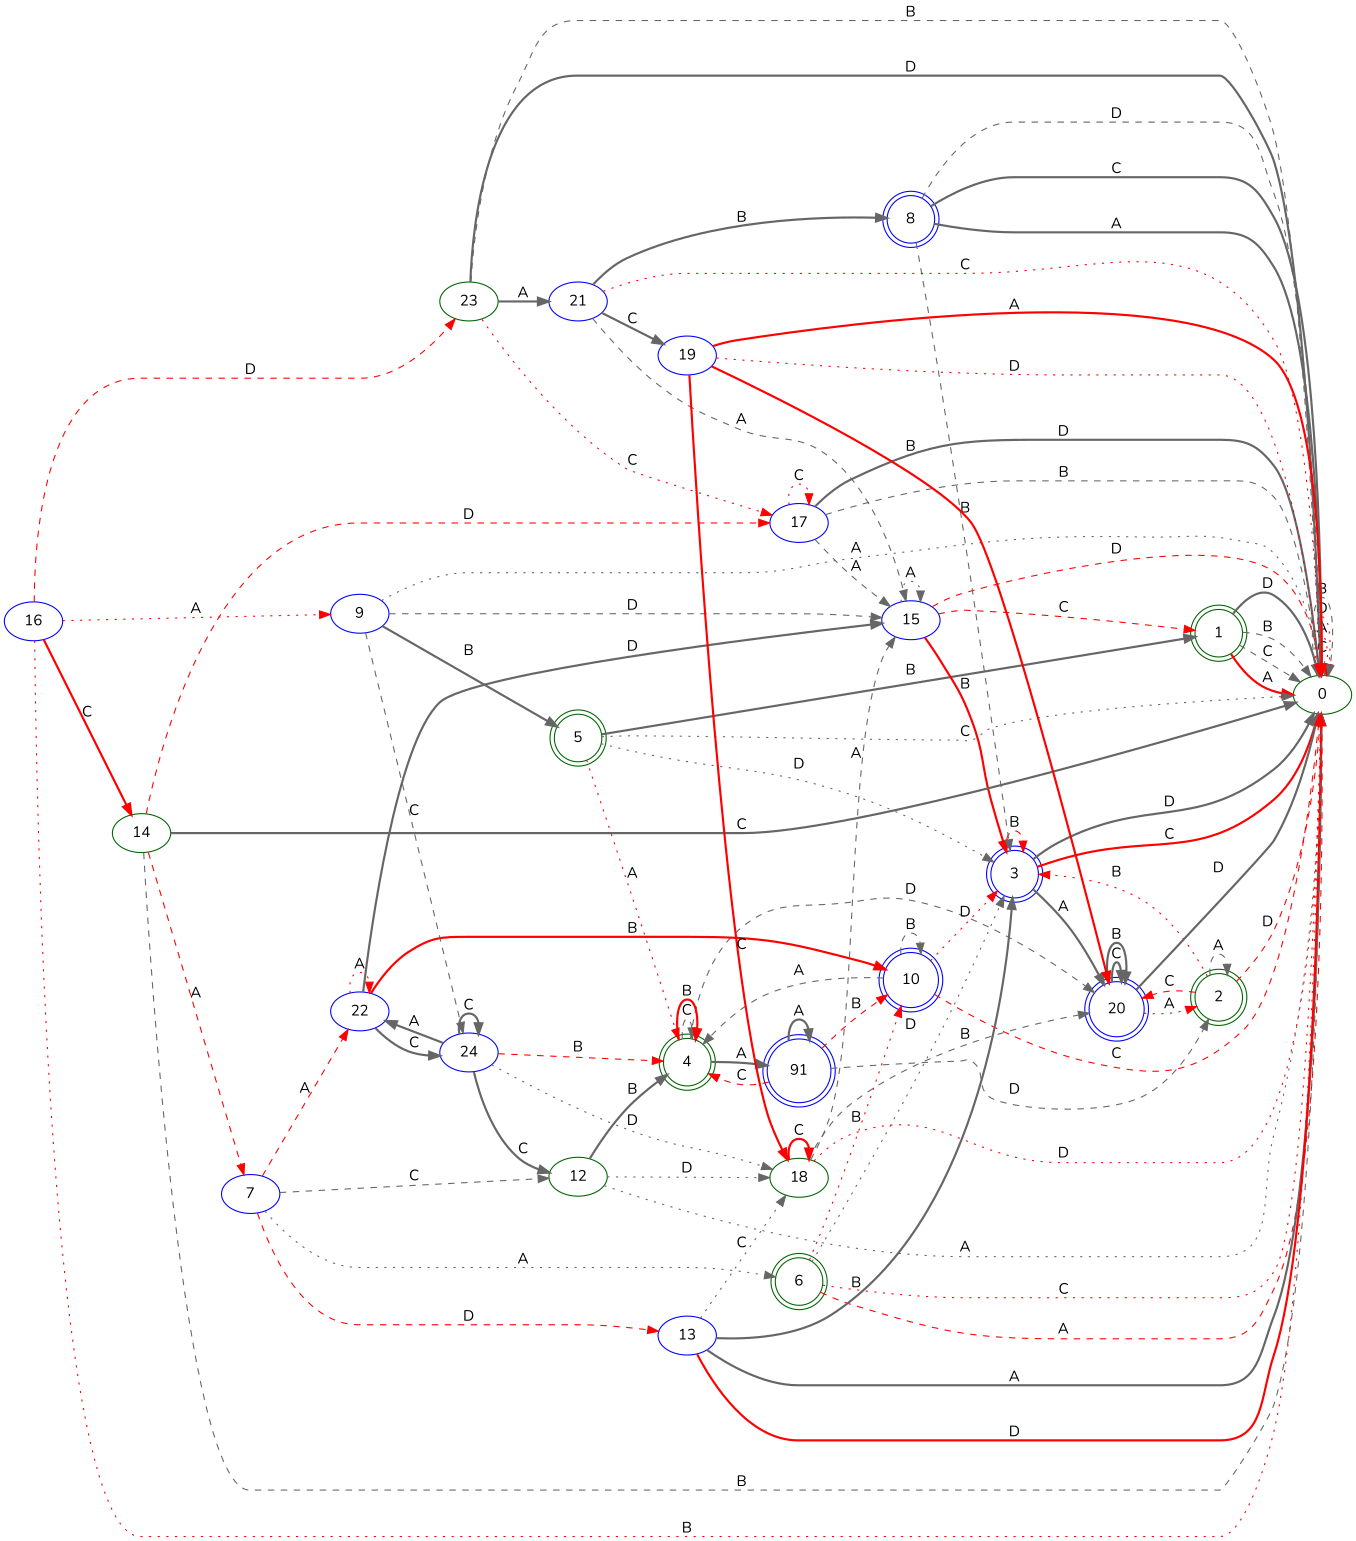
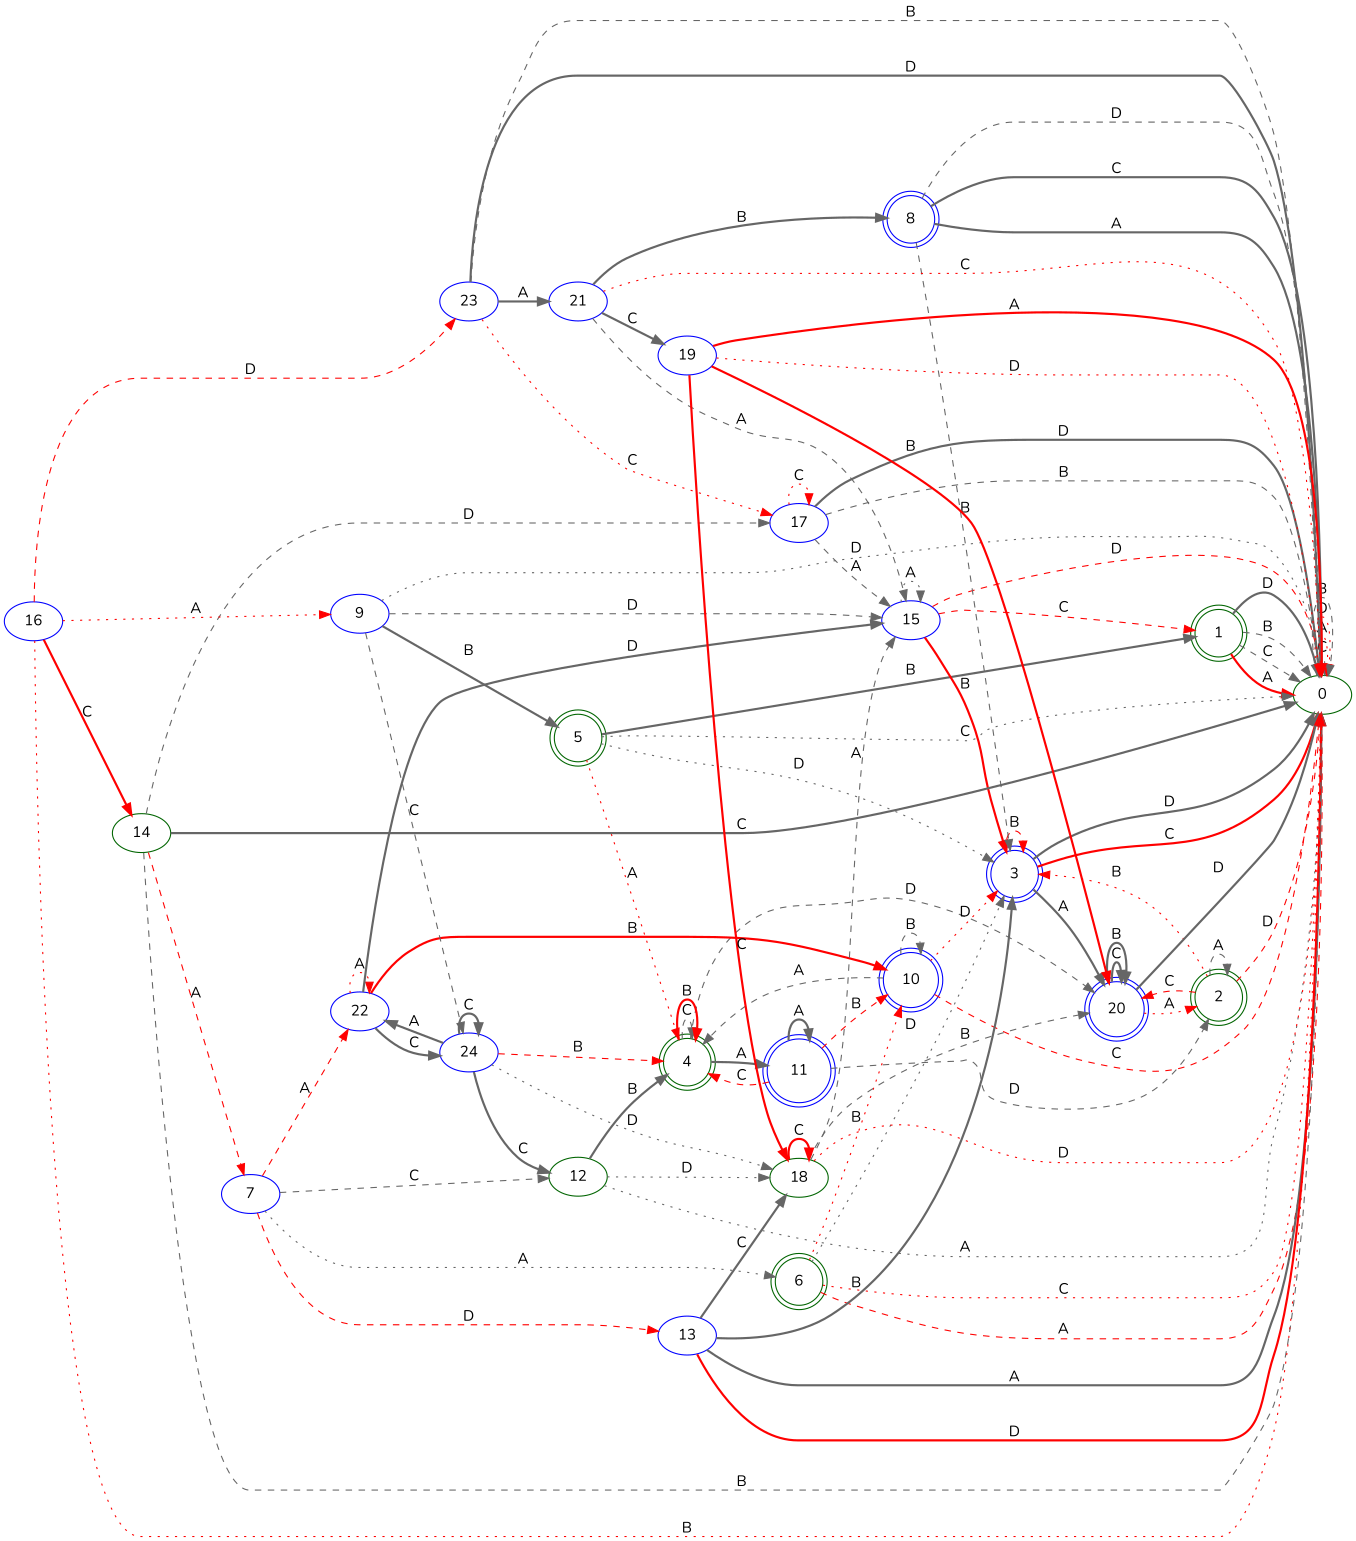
(469, 301) -> (469, 301)
(366, 523) -> (366, 523)
(856, 548) -> (856, 548)
(799, 1071) -> (799, 1071)
(740, 1261) -> (740, 1261)
